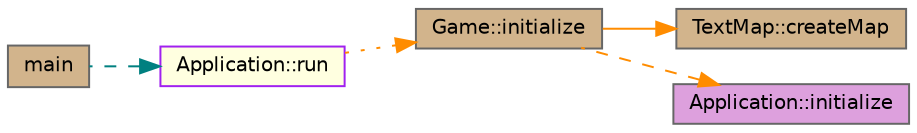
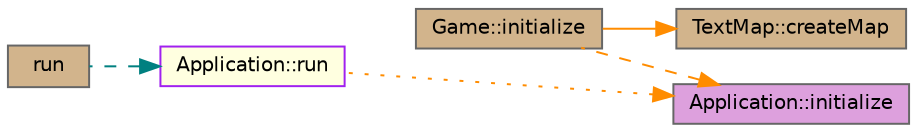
(370, 49) -> (499, 84)
(49, 66) -> (49, 66)
